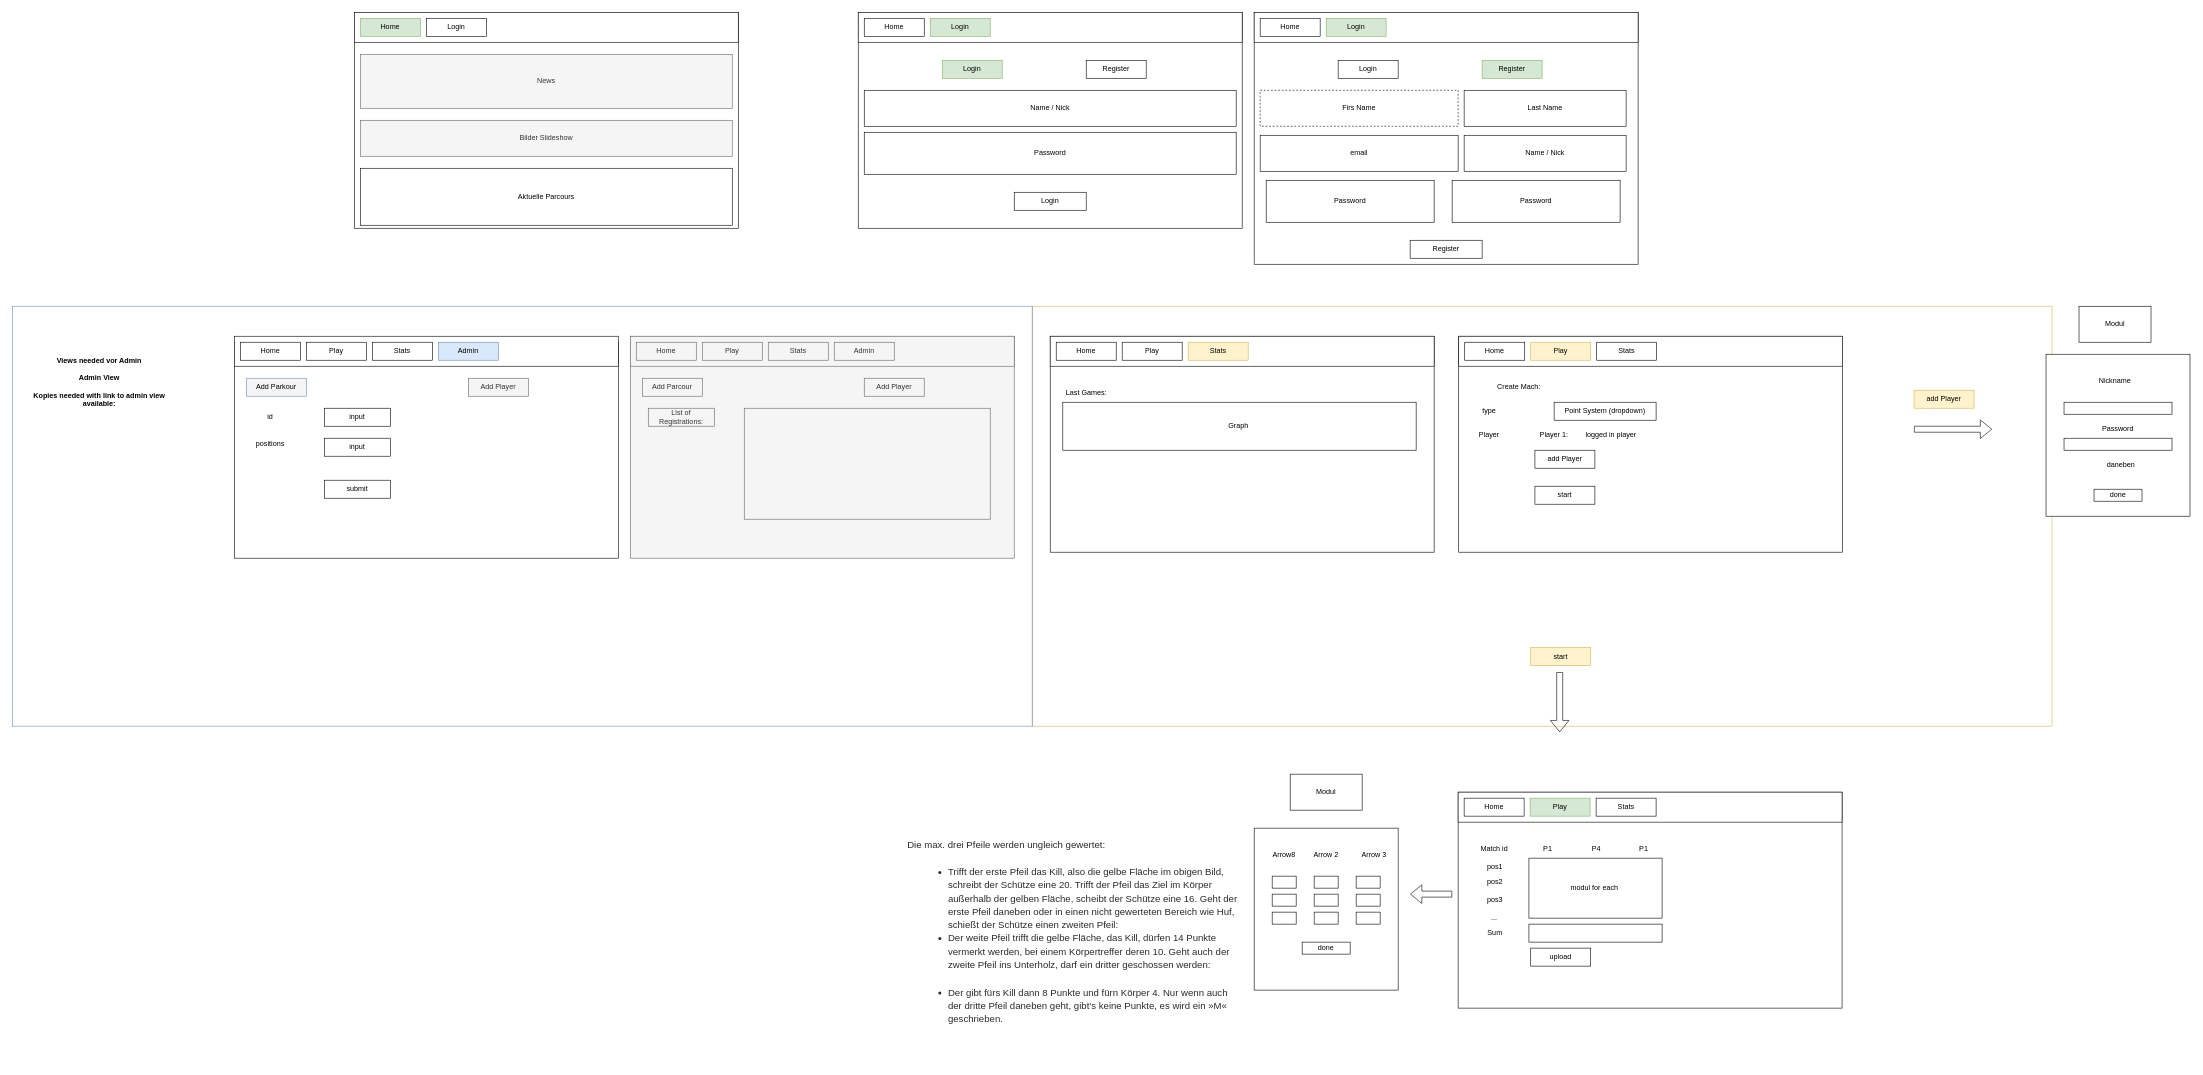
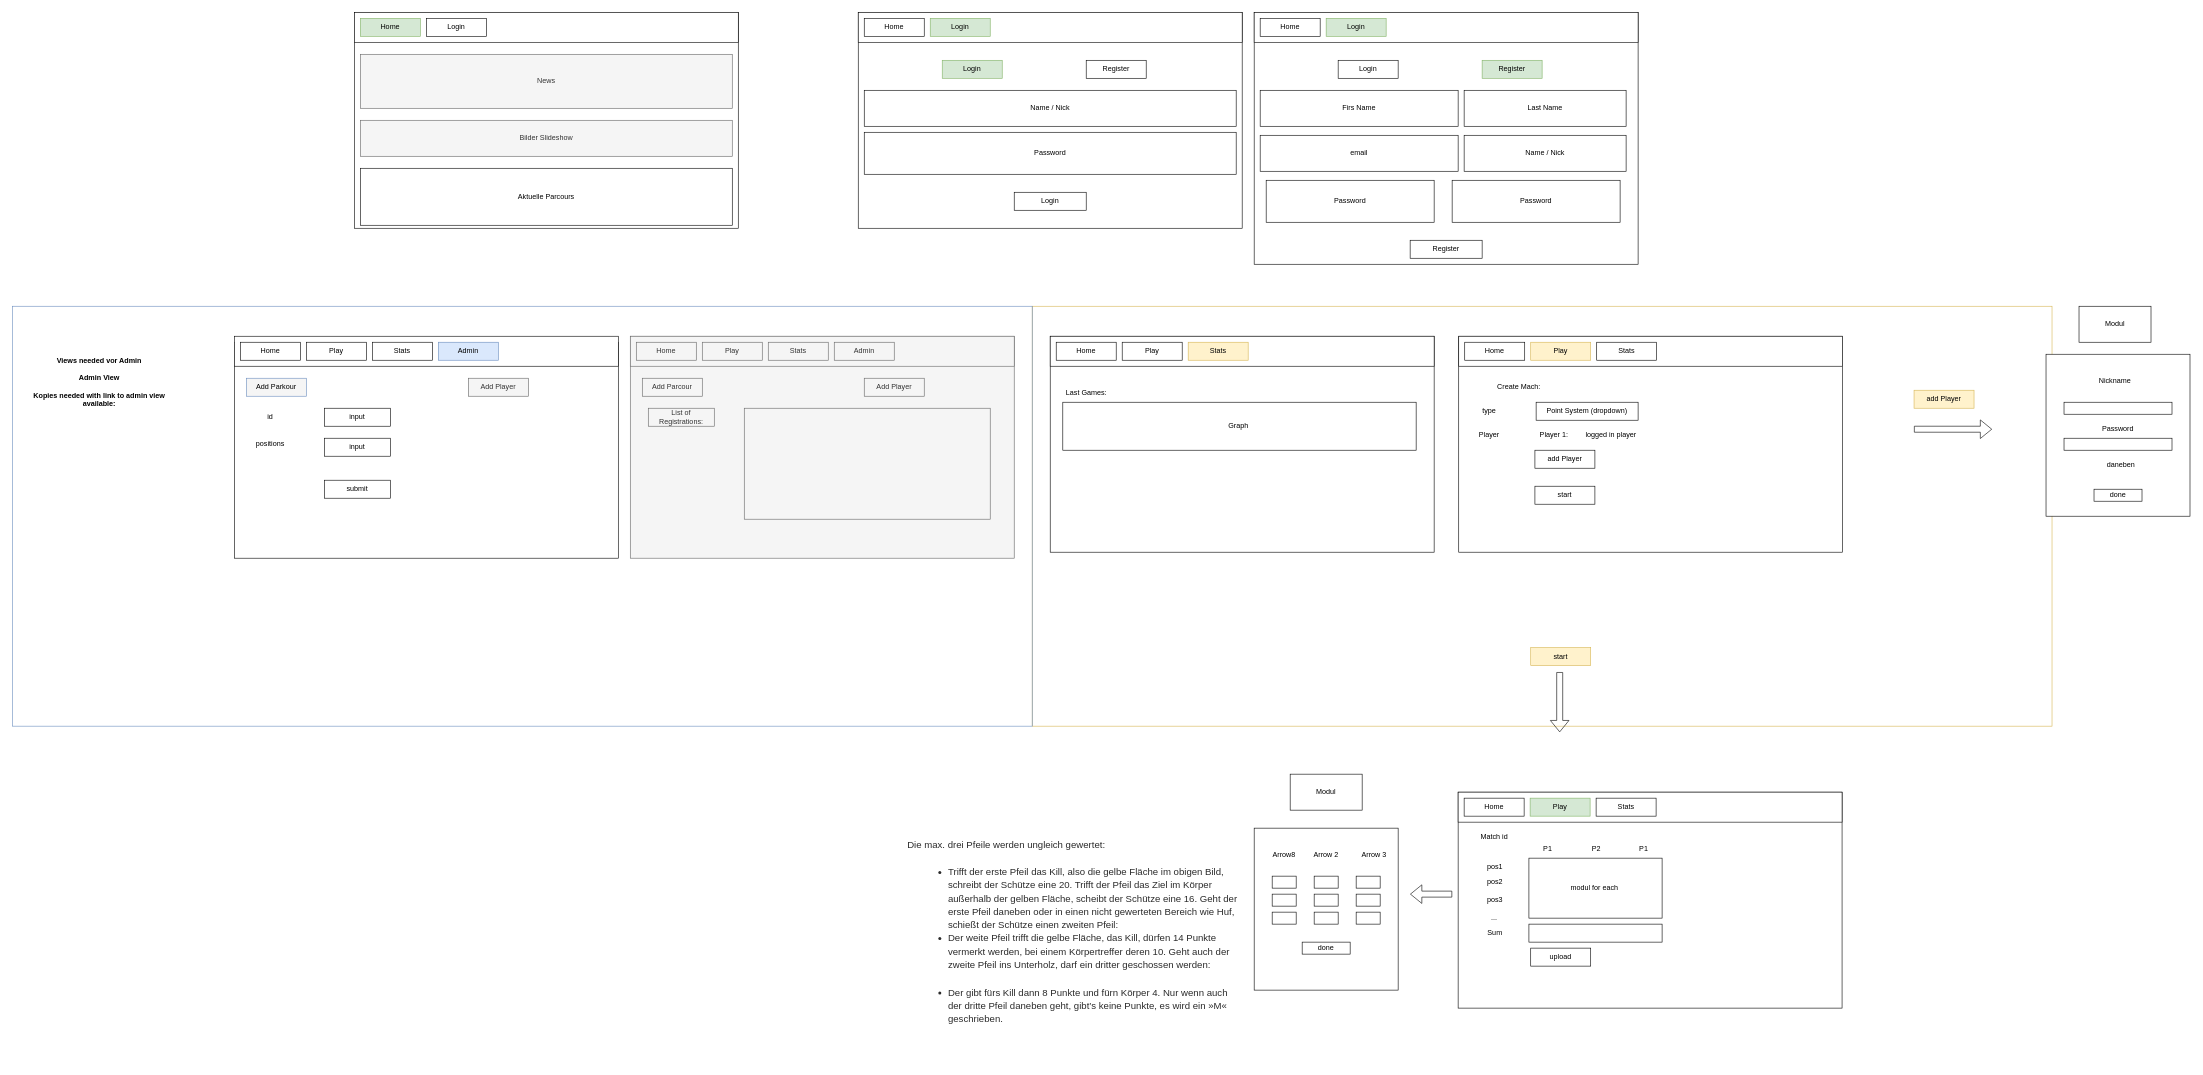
(1359, 108) -> (1359, 108)
(1605, 411) -> (1587, 411)
(1495, 849) -> (1495, 837)
(1597, 849) -> (1597, 849)
